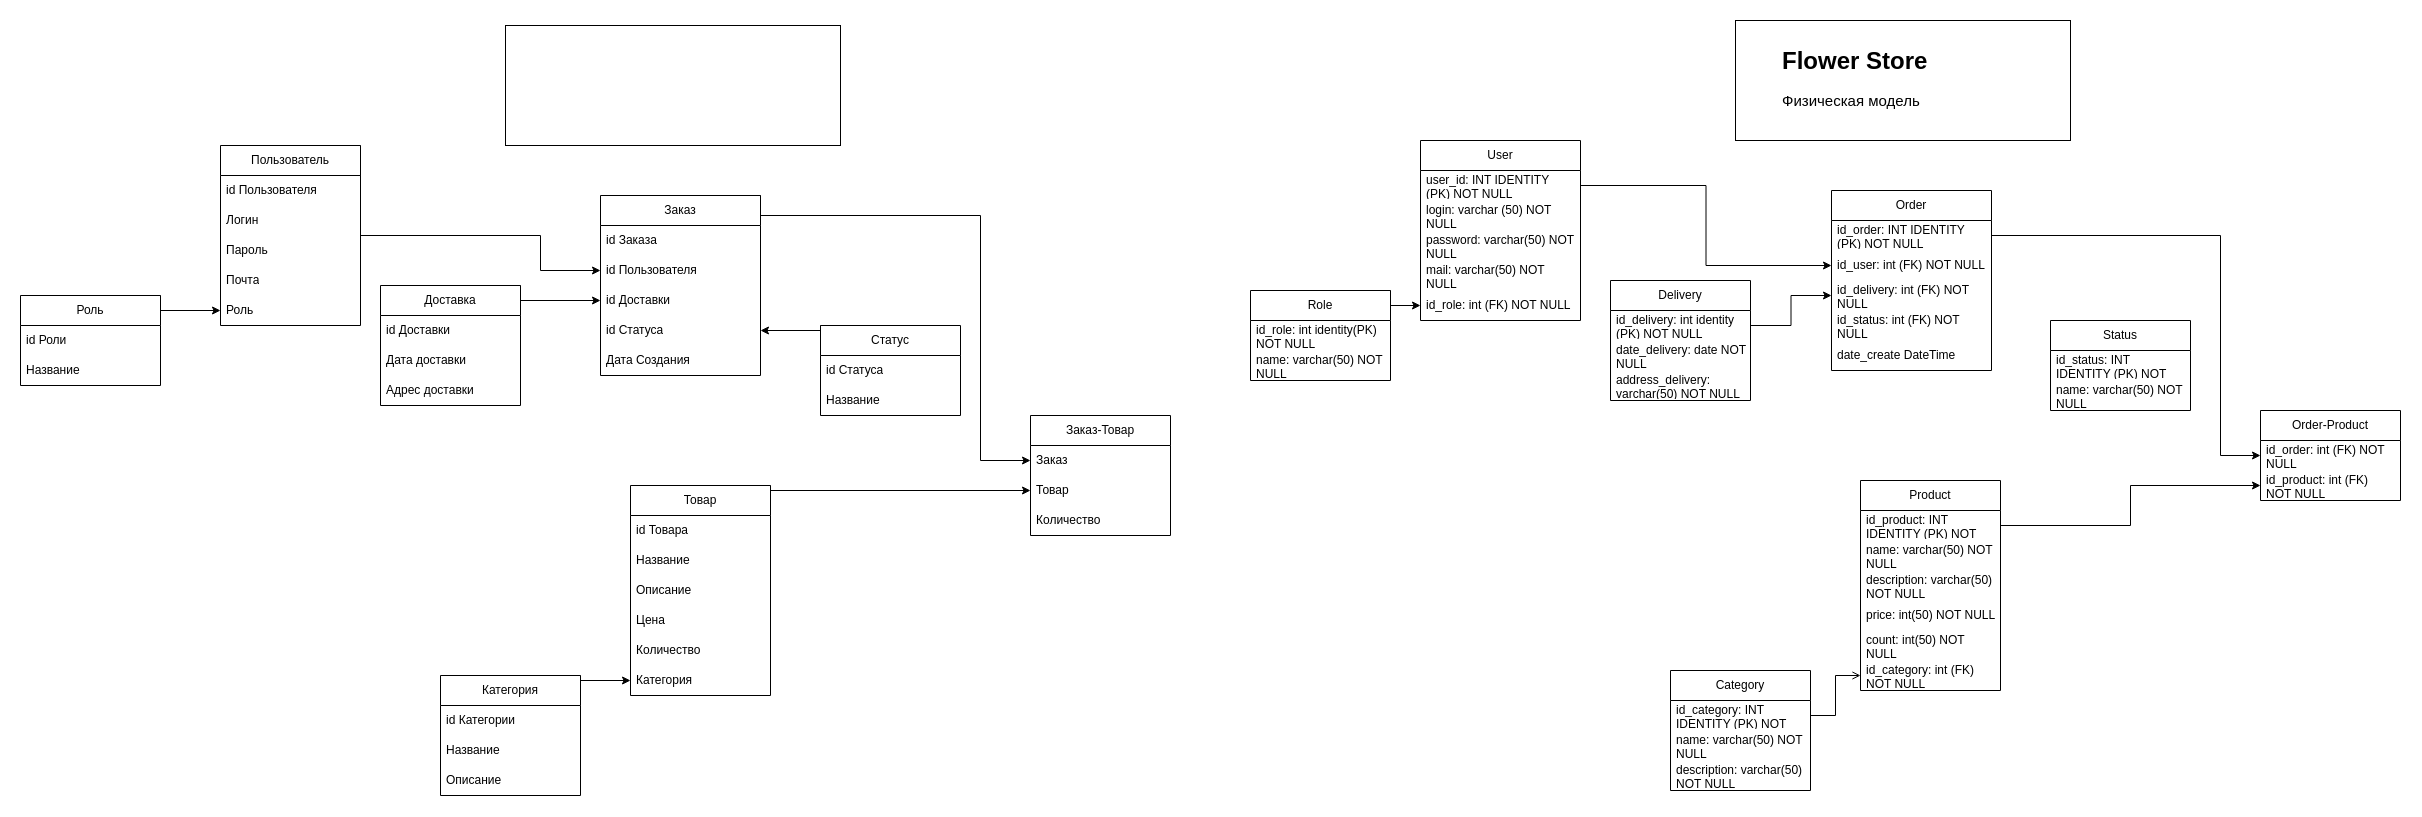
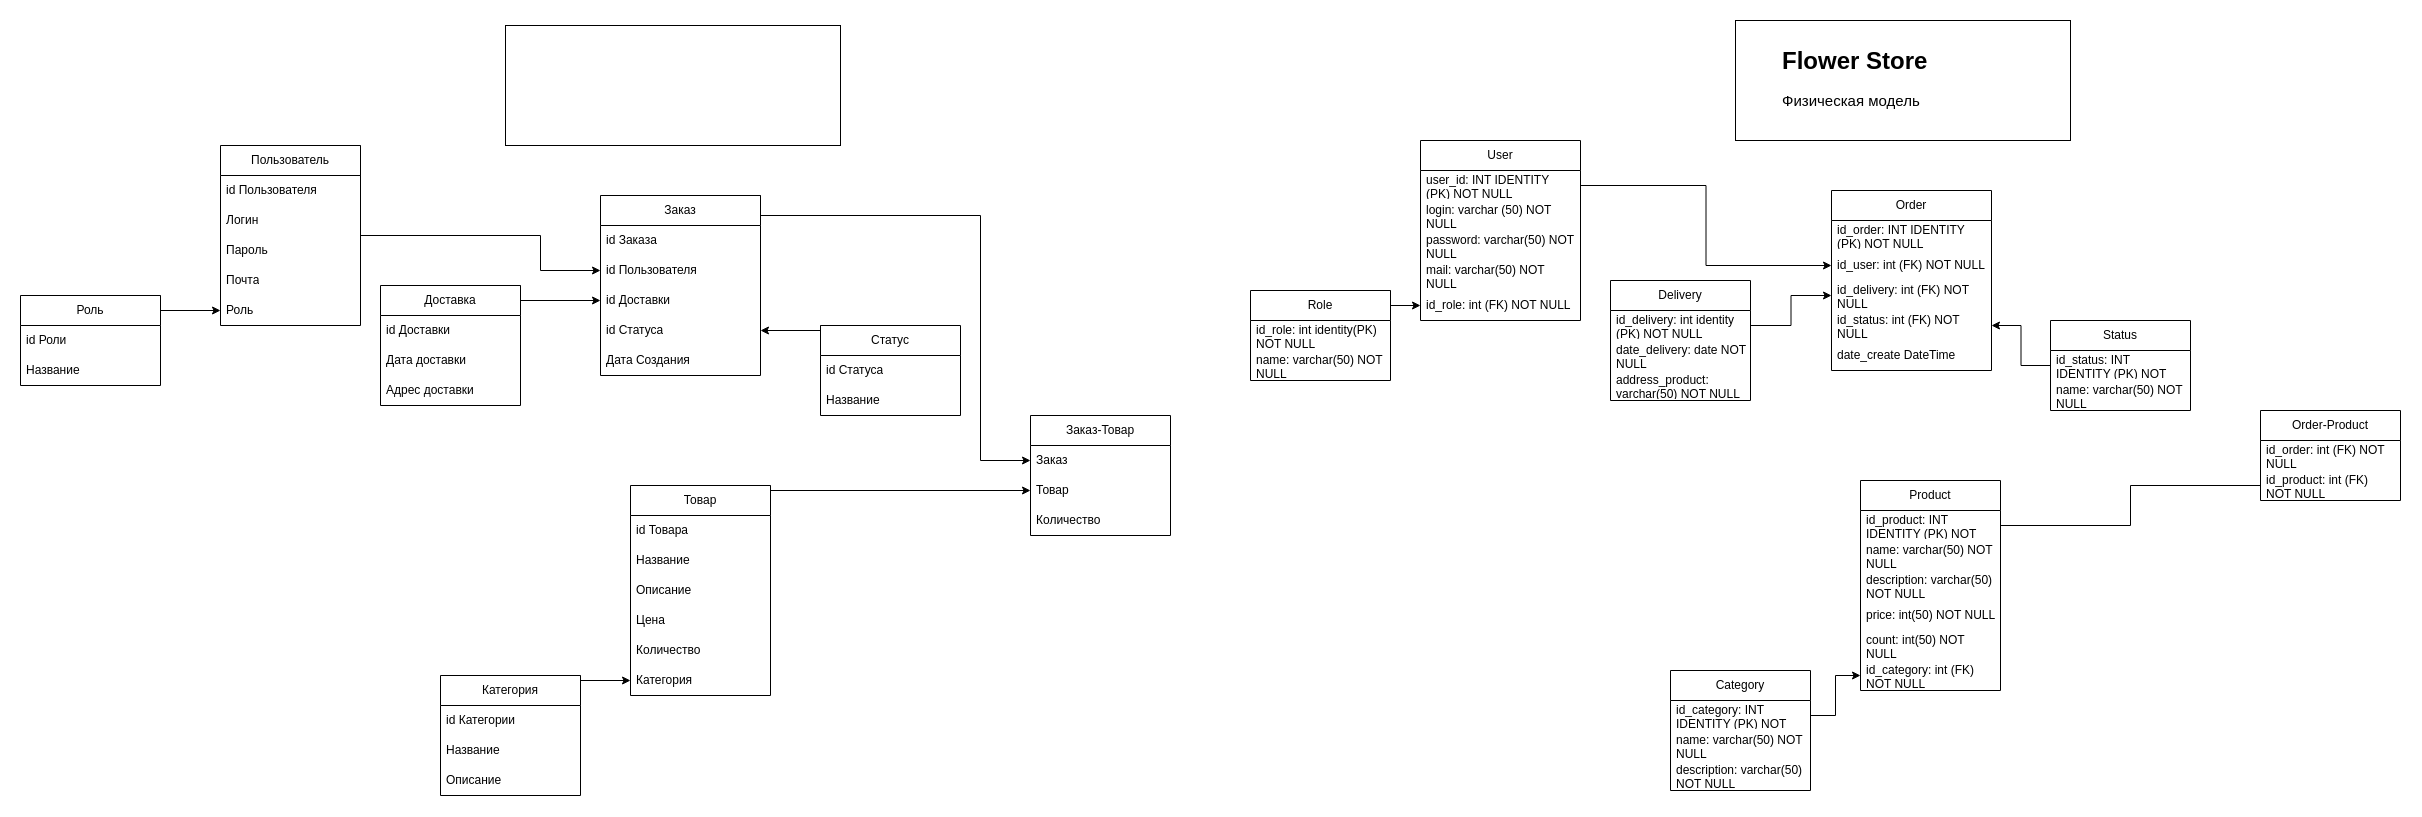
(2221, 249) -> none
none -> (2021, 348)
(1682, 386) -> (1682, 386)
(2252, 486) -> (2254, 486)
(1853, 676) -> (1852, 676)
